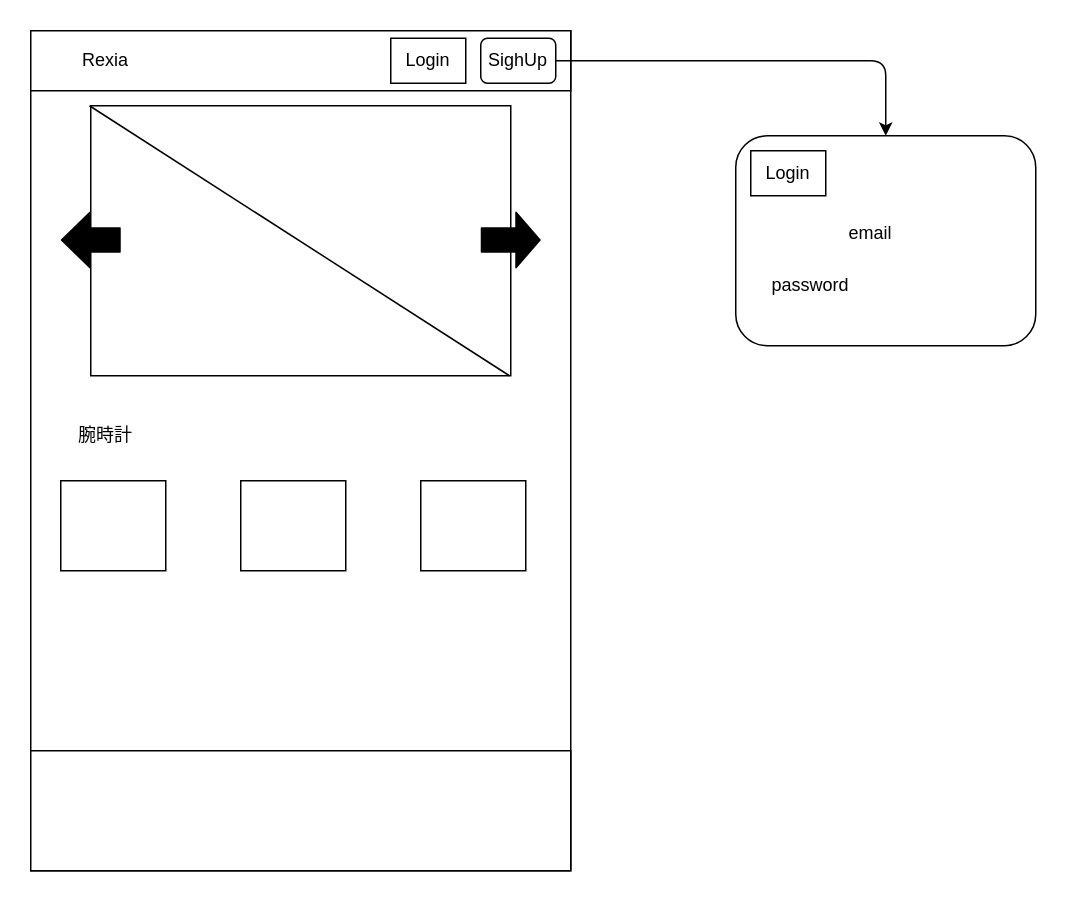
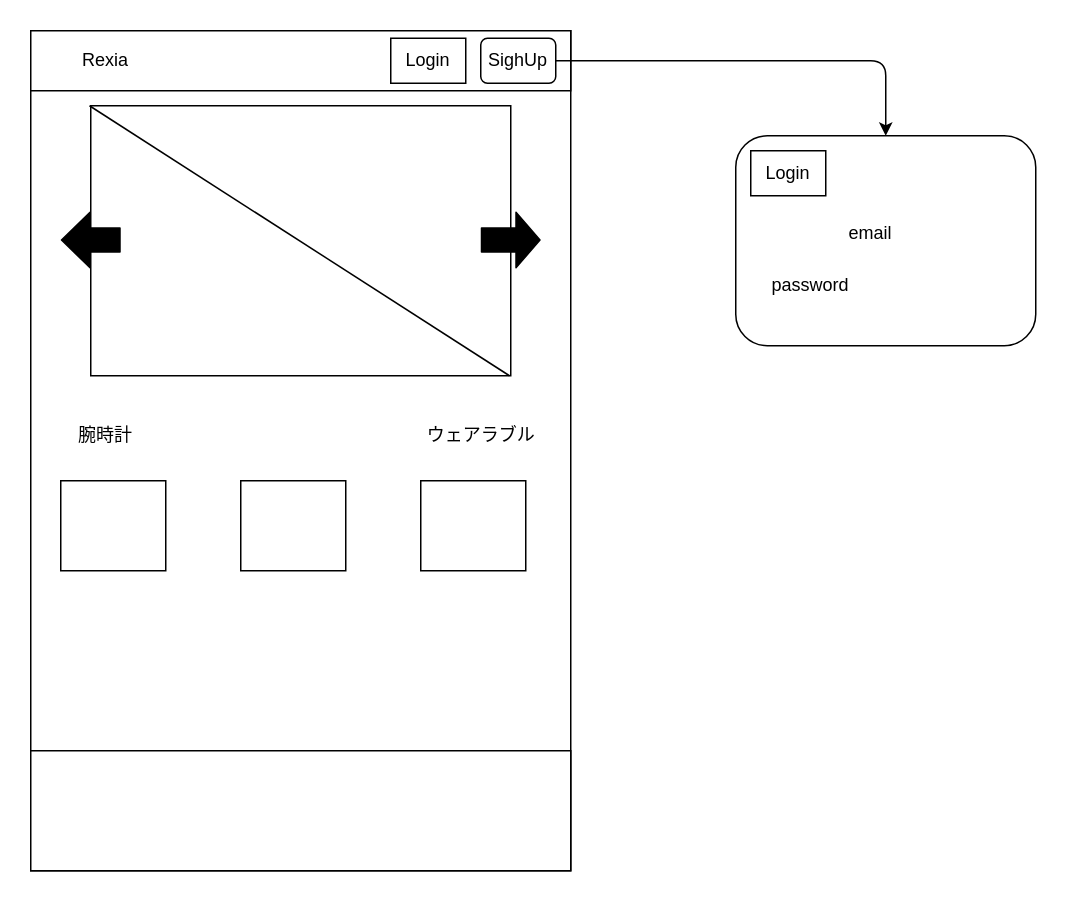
none -> (481, 436)
